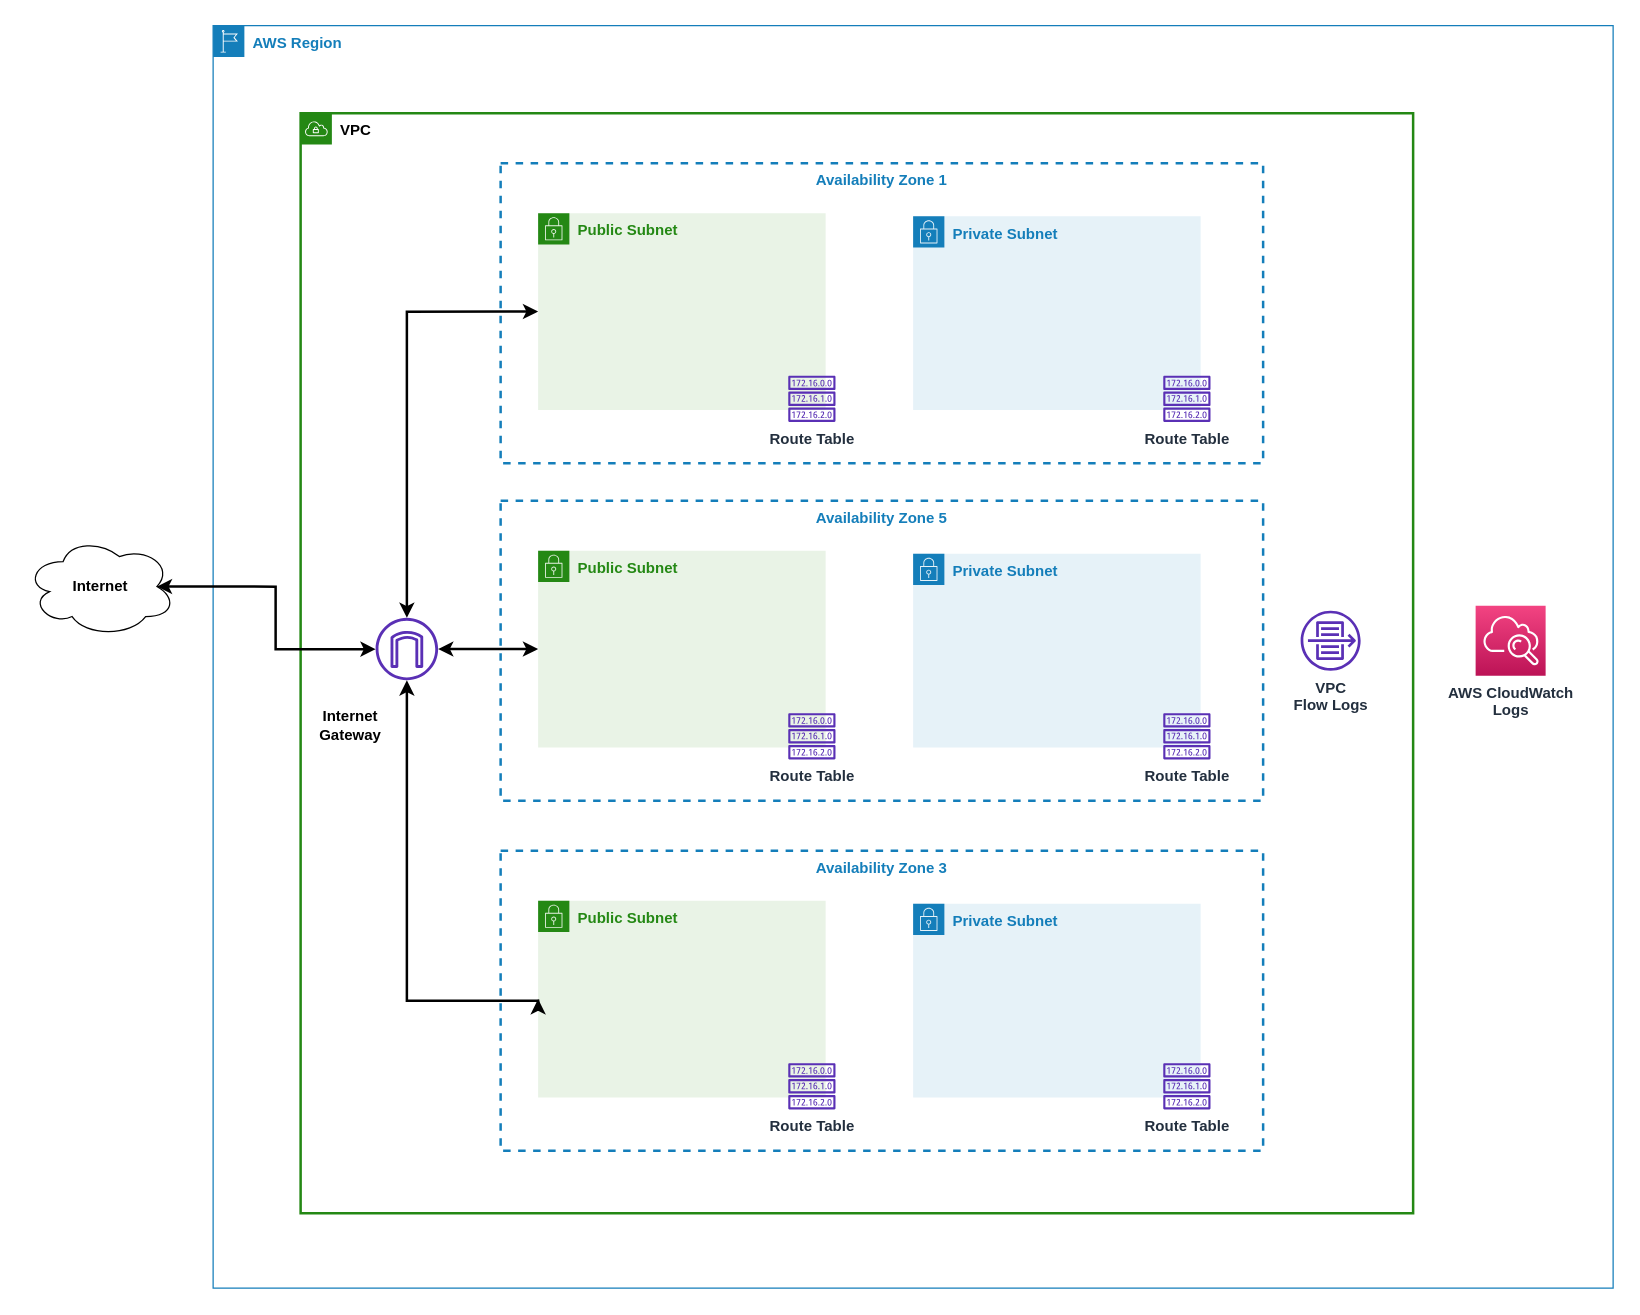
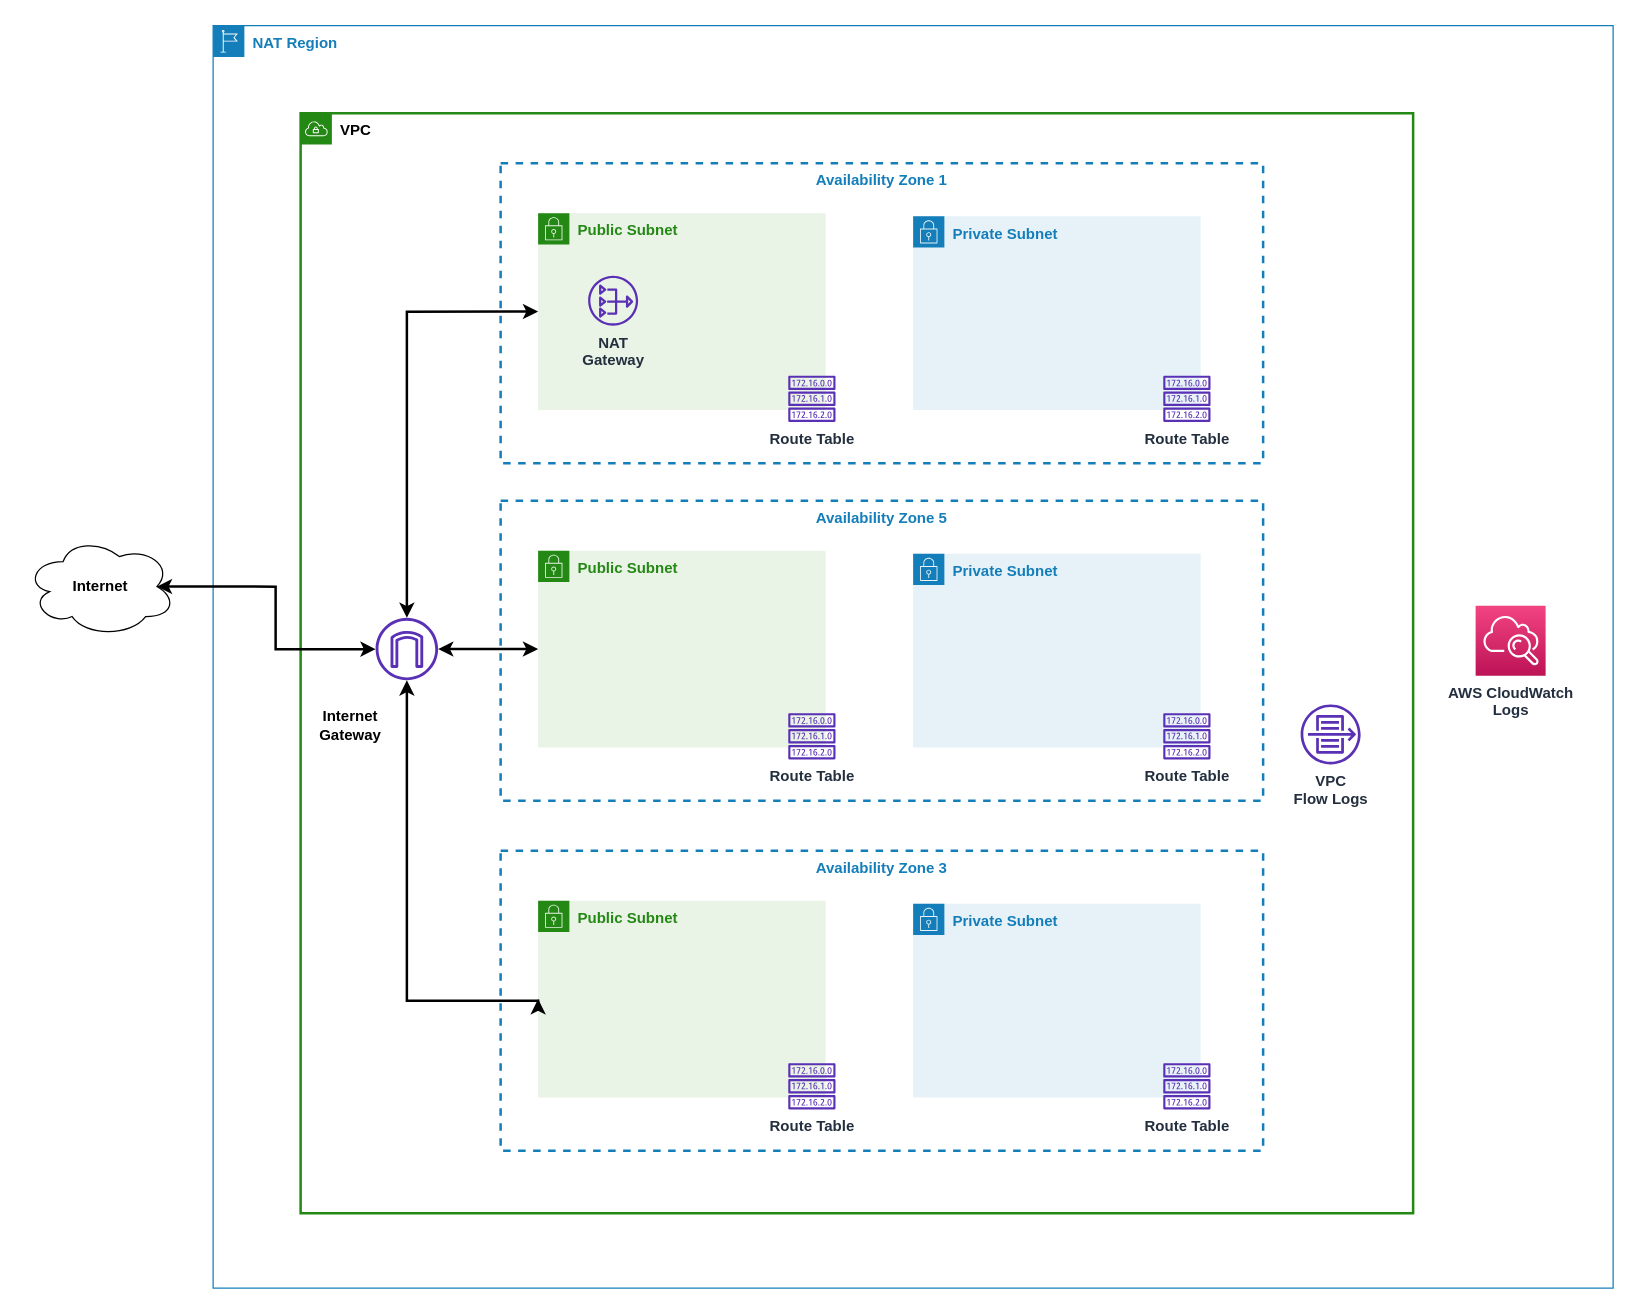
(291, 43) -> (291, 43)
none -> (613, 301)
(1331, 641) -> (1331, 734)
